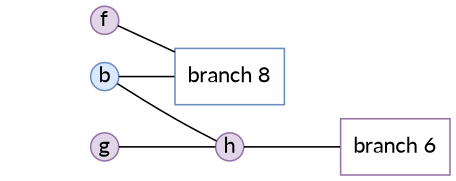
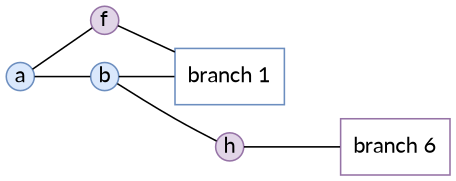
none -> (20, 77)
(230, 77) -> (230, 77)
(105, 147) -> none
